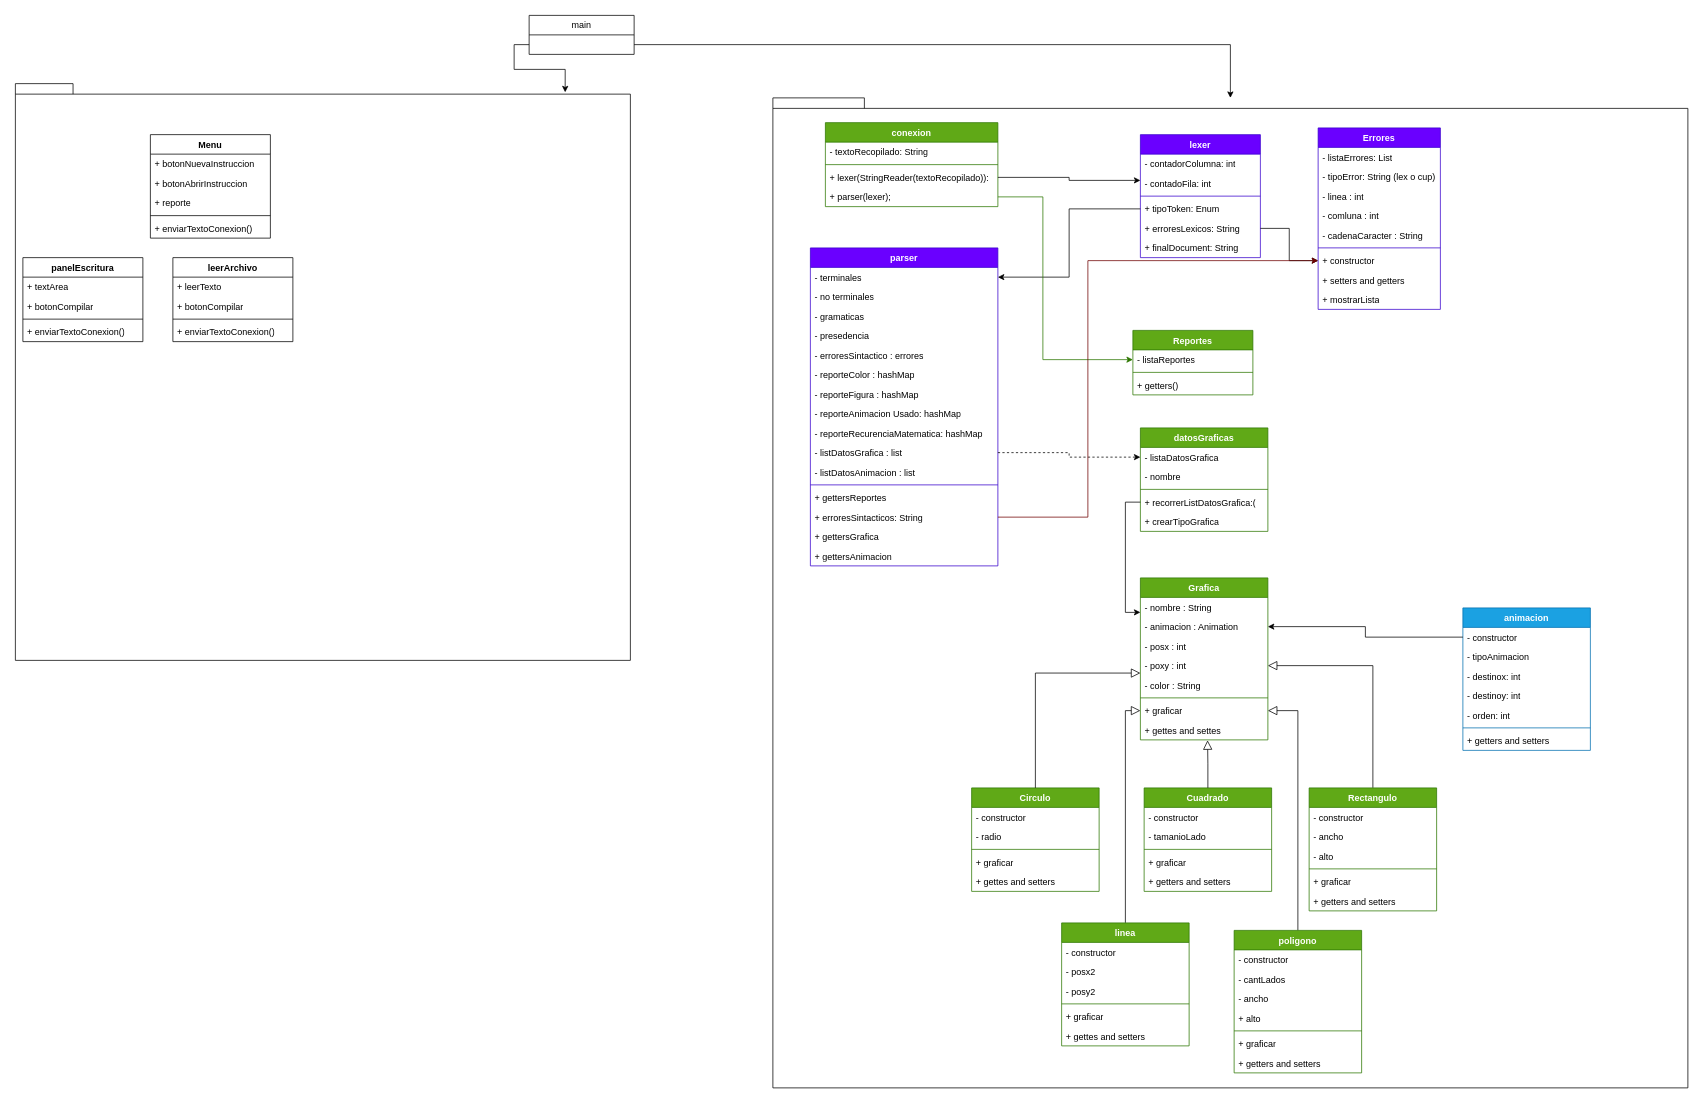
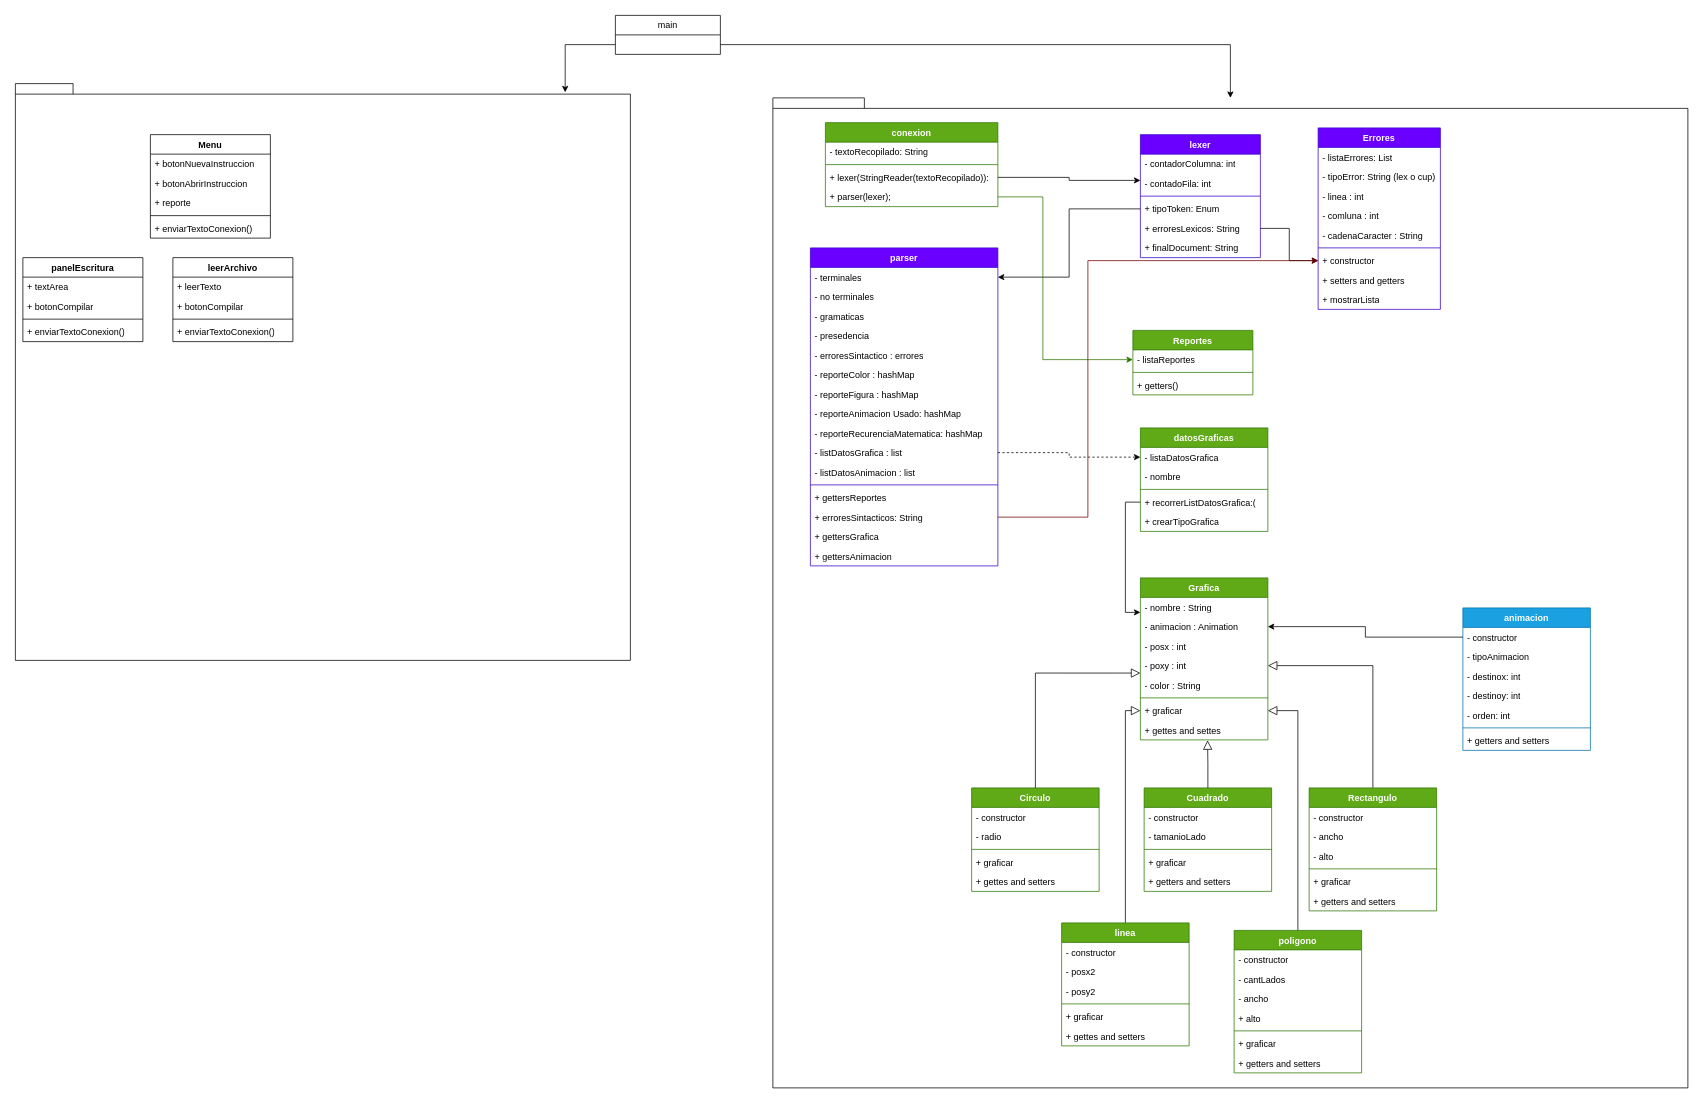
(582, 35) -> (668, 35)
